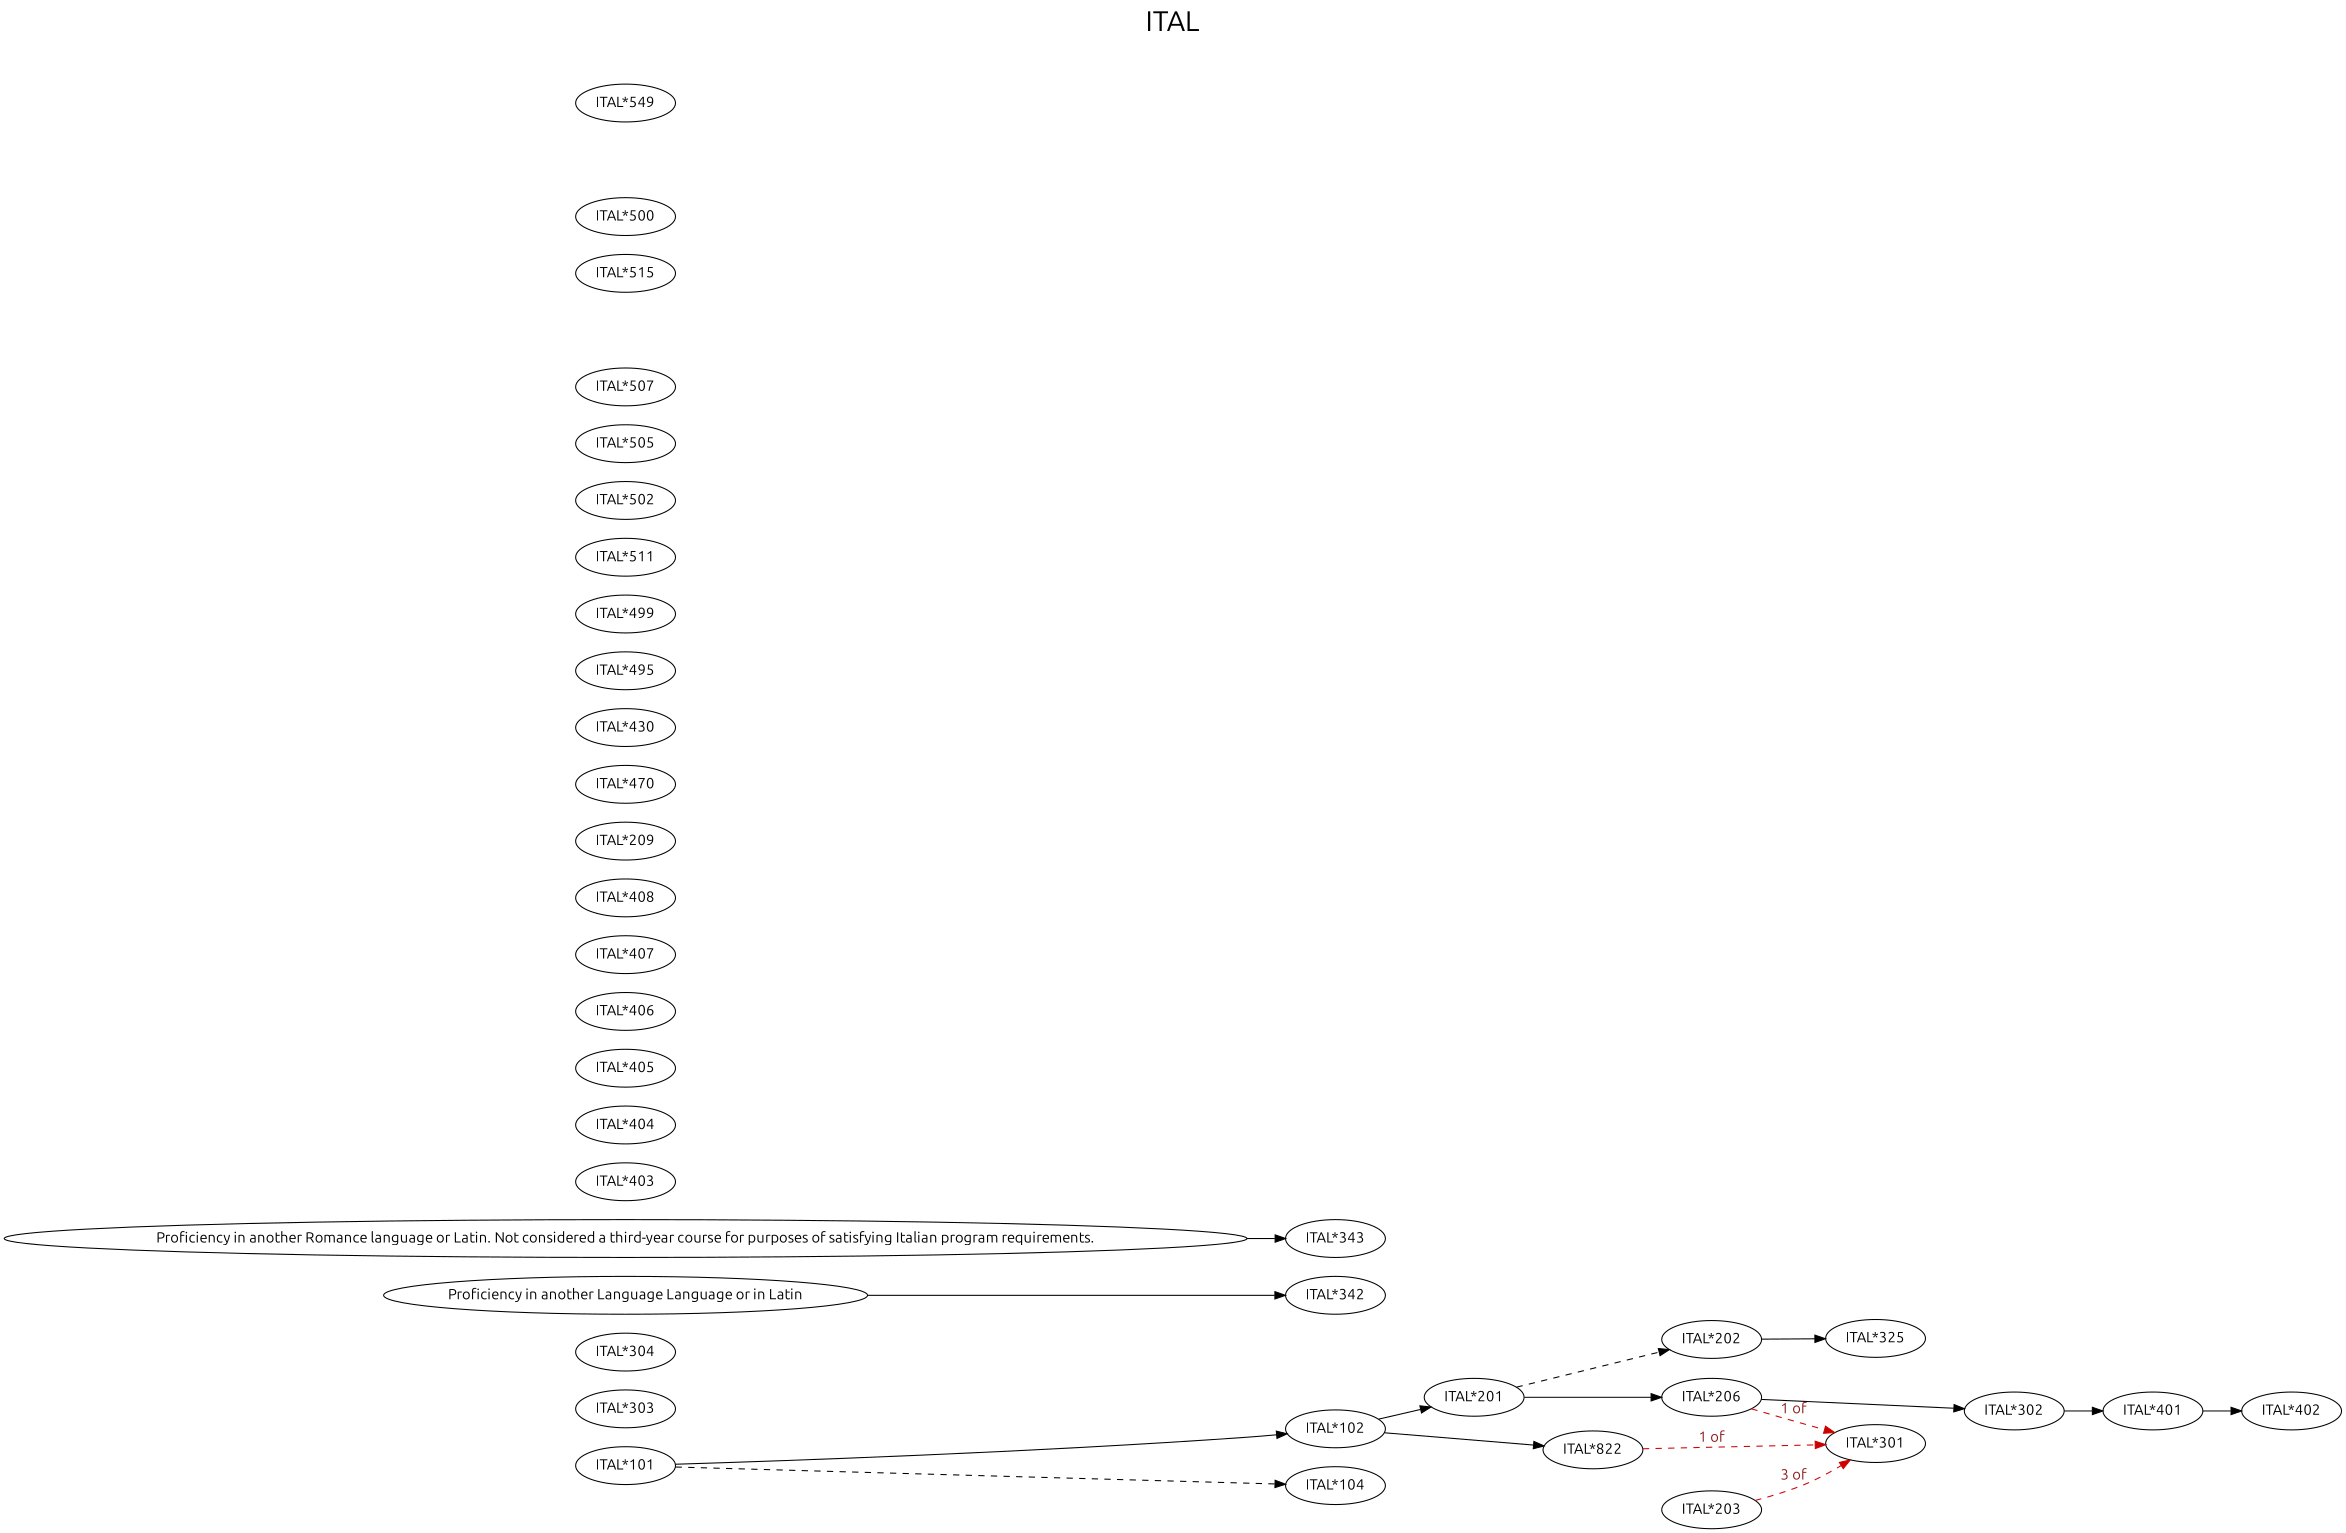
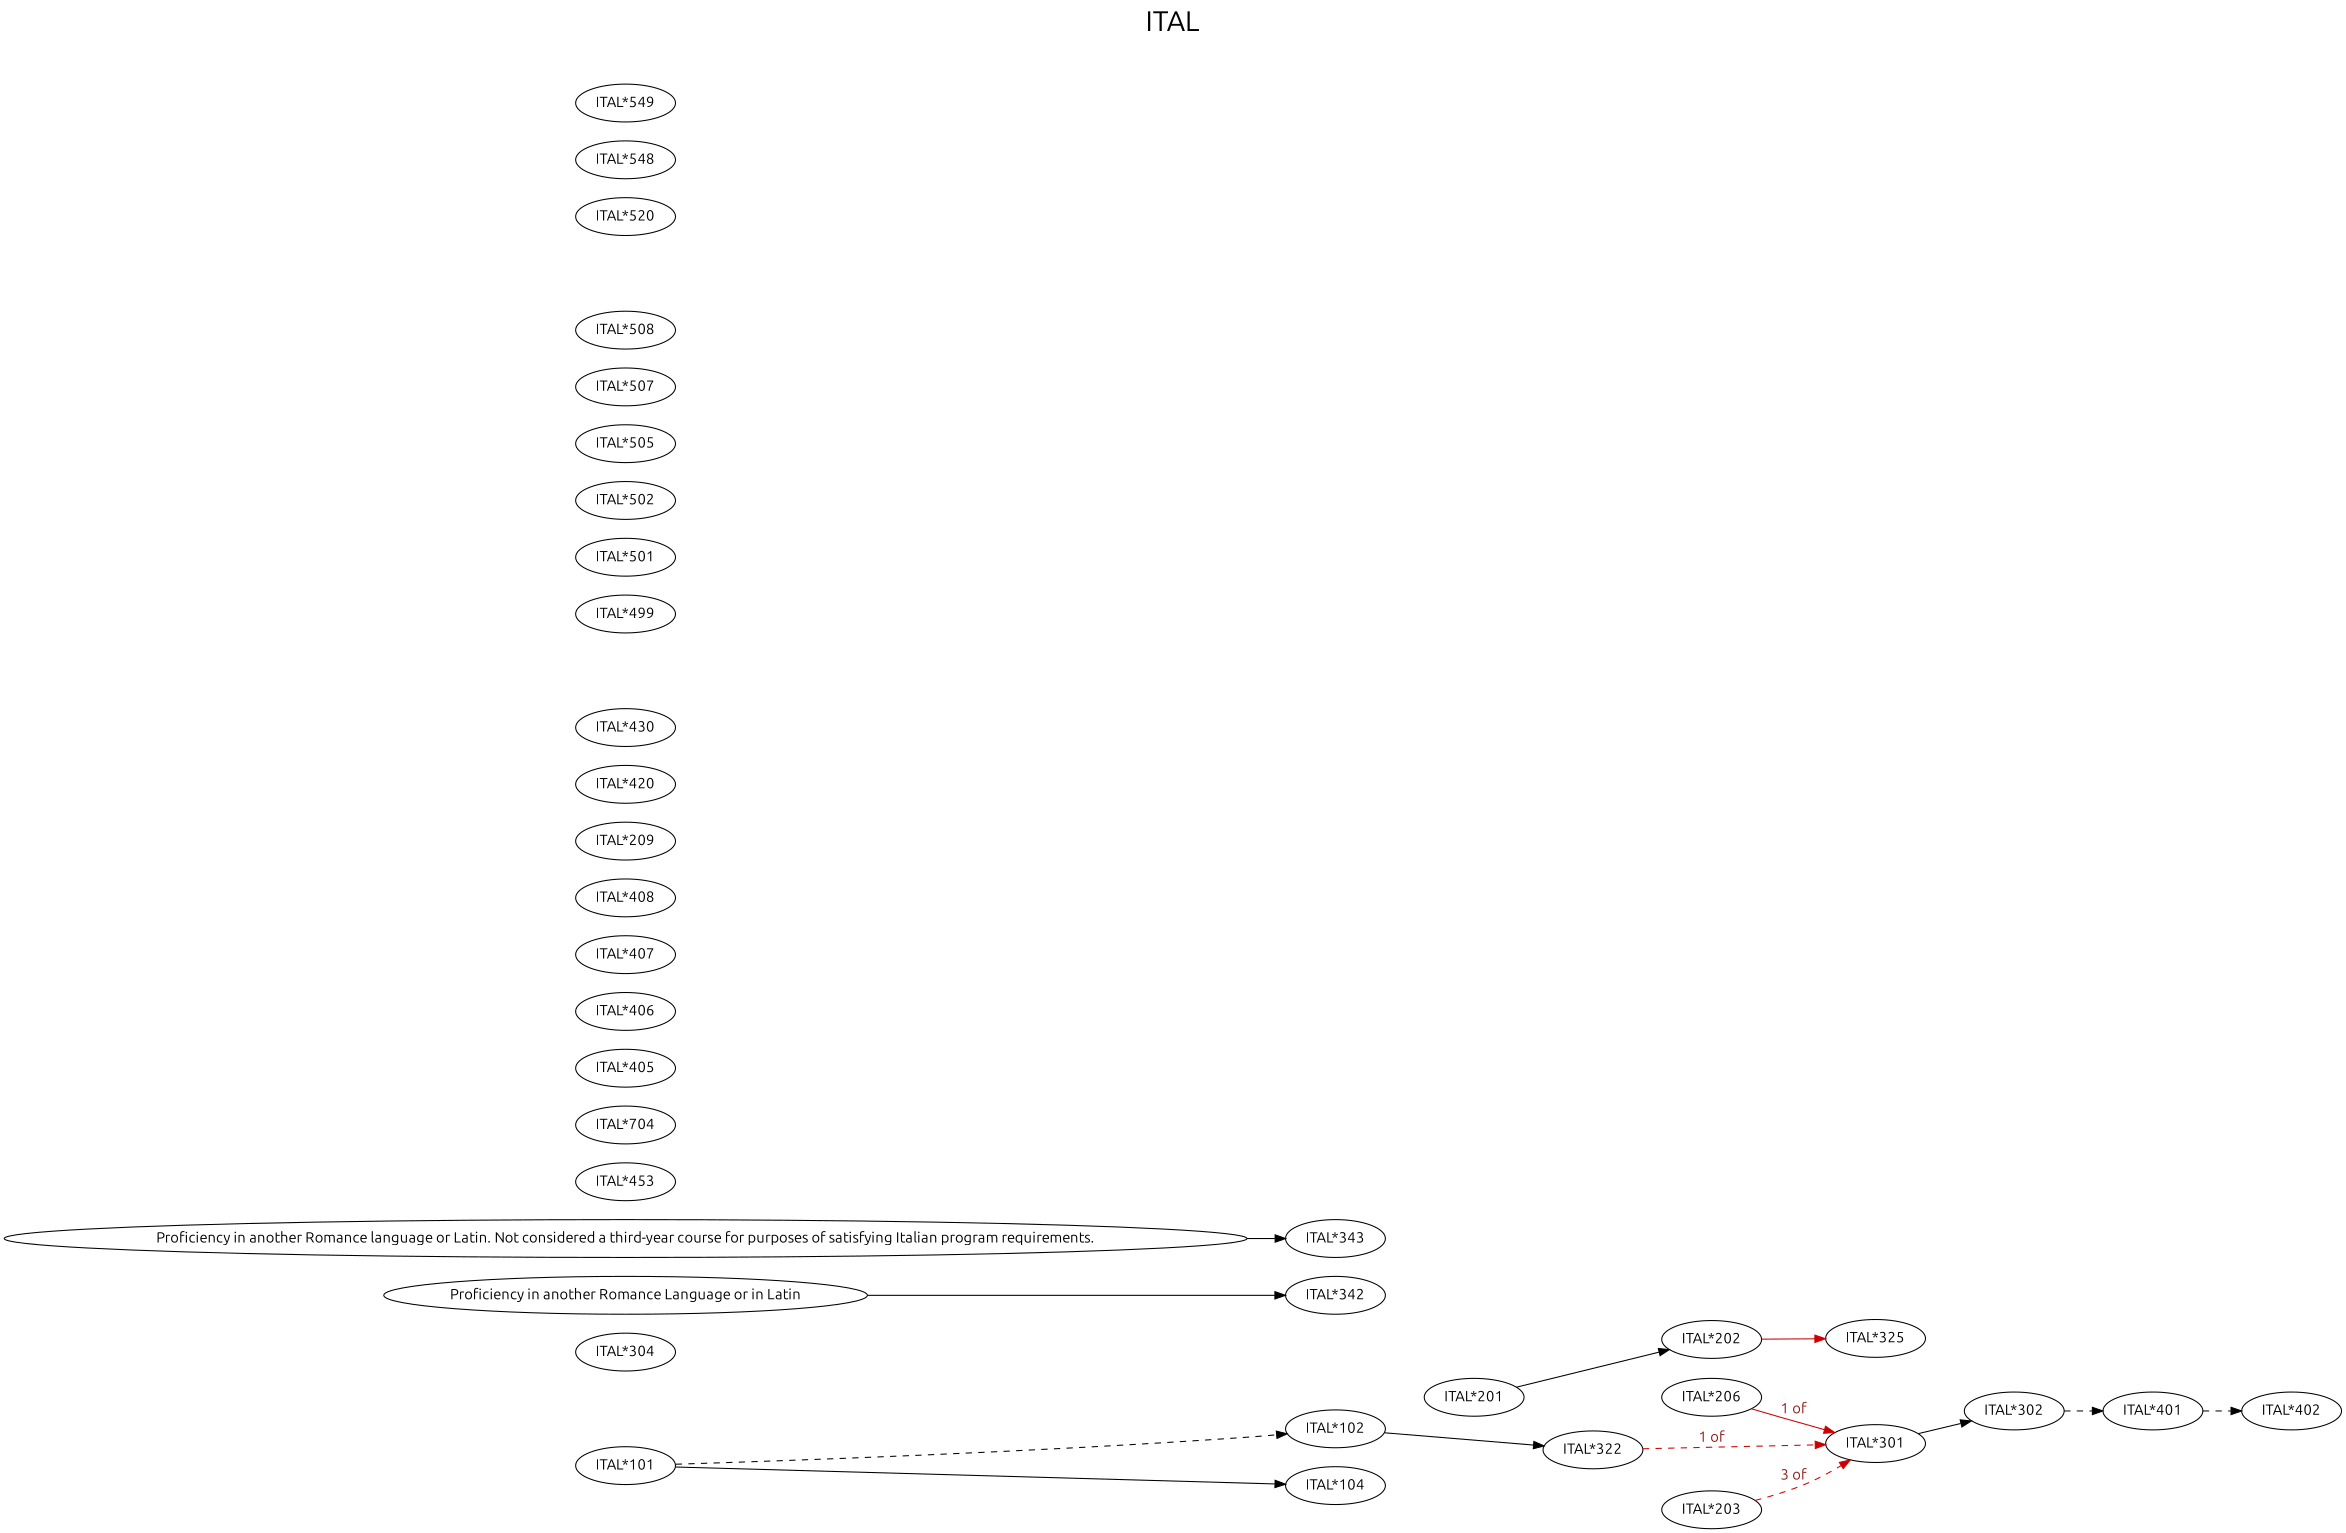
none -> (626, 160)
(626, 217) -> (626, 217)
(626, 273) -> none
none -> (626, 330)
(626, 557) -> (626, 557)
(626, 671) -> none
(626, 784) -> (626, 784)
(626, 1125) -> (626, 1125)
(626, 1182) -> (626, 1182)
(626, 1295) -> (626, 1295)
(1788, 1339) -> (1788, 1339)
(1588, 1370) -> (1588, 1370)
(1588, 1397) -> none
(1858, 1404) -> (1940, 1429)
(626, 1409) -> none
(2078, 1411) -> (2078, 1411)
(2217, 1411) -> (2217, 1411)
(1400, 1414) -> none
(1788, 1419) -> (1788, 1419)
(1593, 1450) -> (1593, 1450)
(976, 1453) -> (976, 1453)
(975, 1475) -> (975, 1475)
